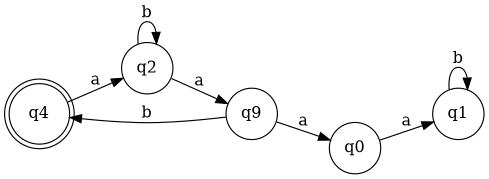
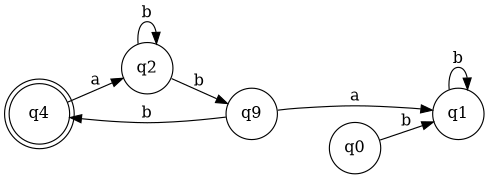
(199, 81) -> (199, 81)
(407, 121) -> (407, 121)
(298, 129) -> (349, 106)
